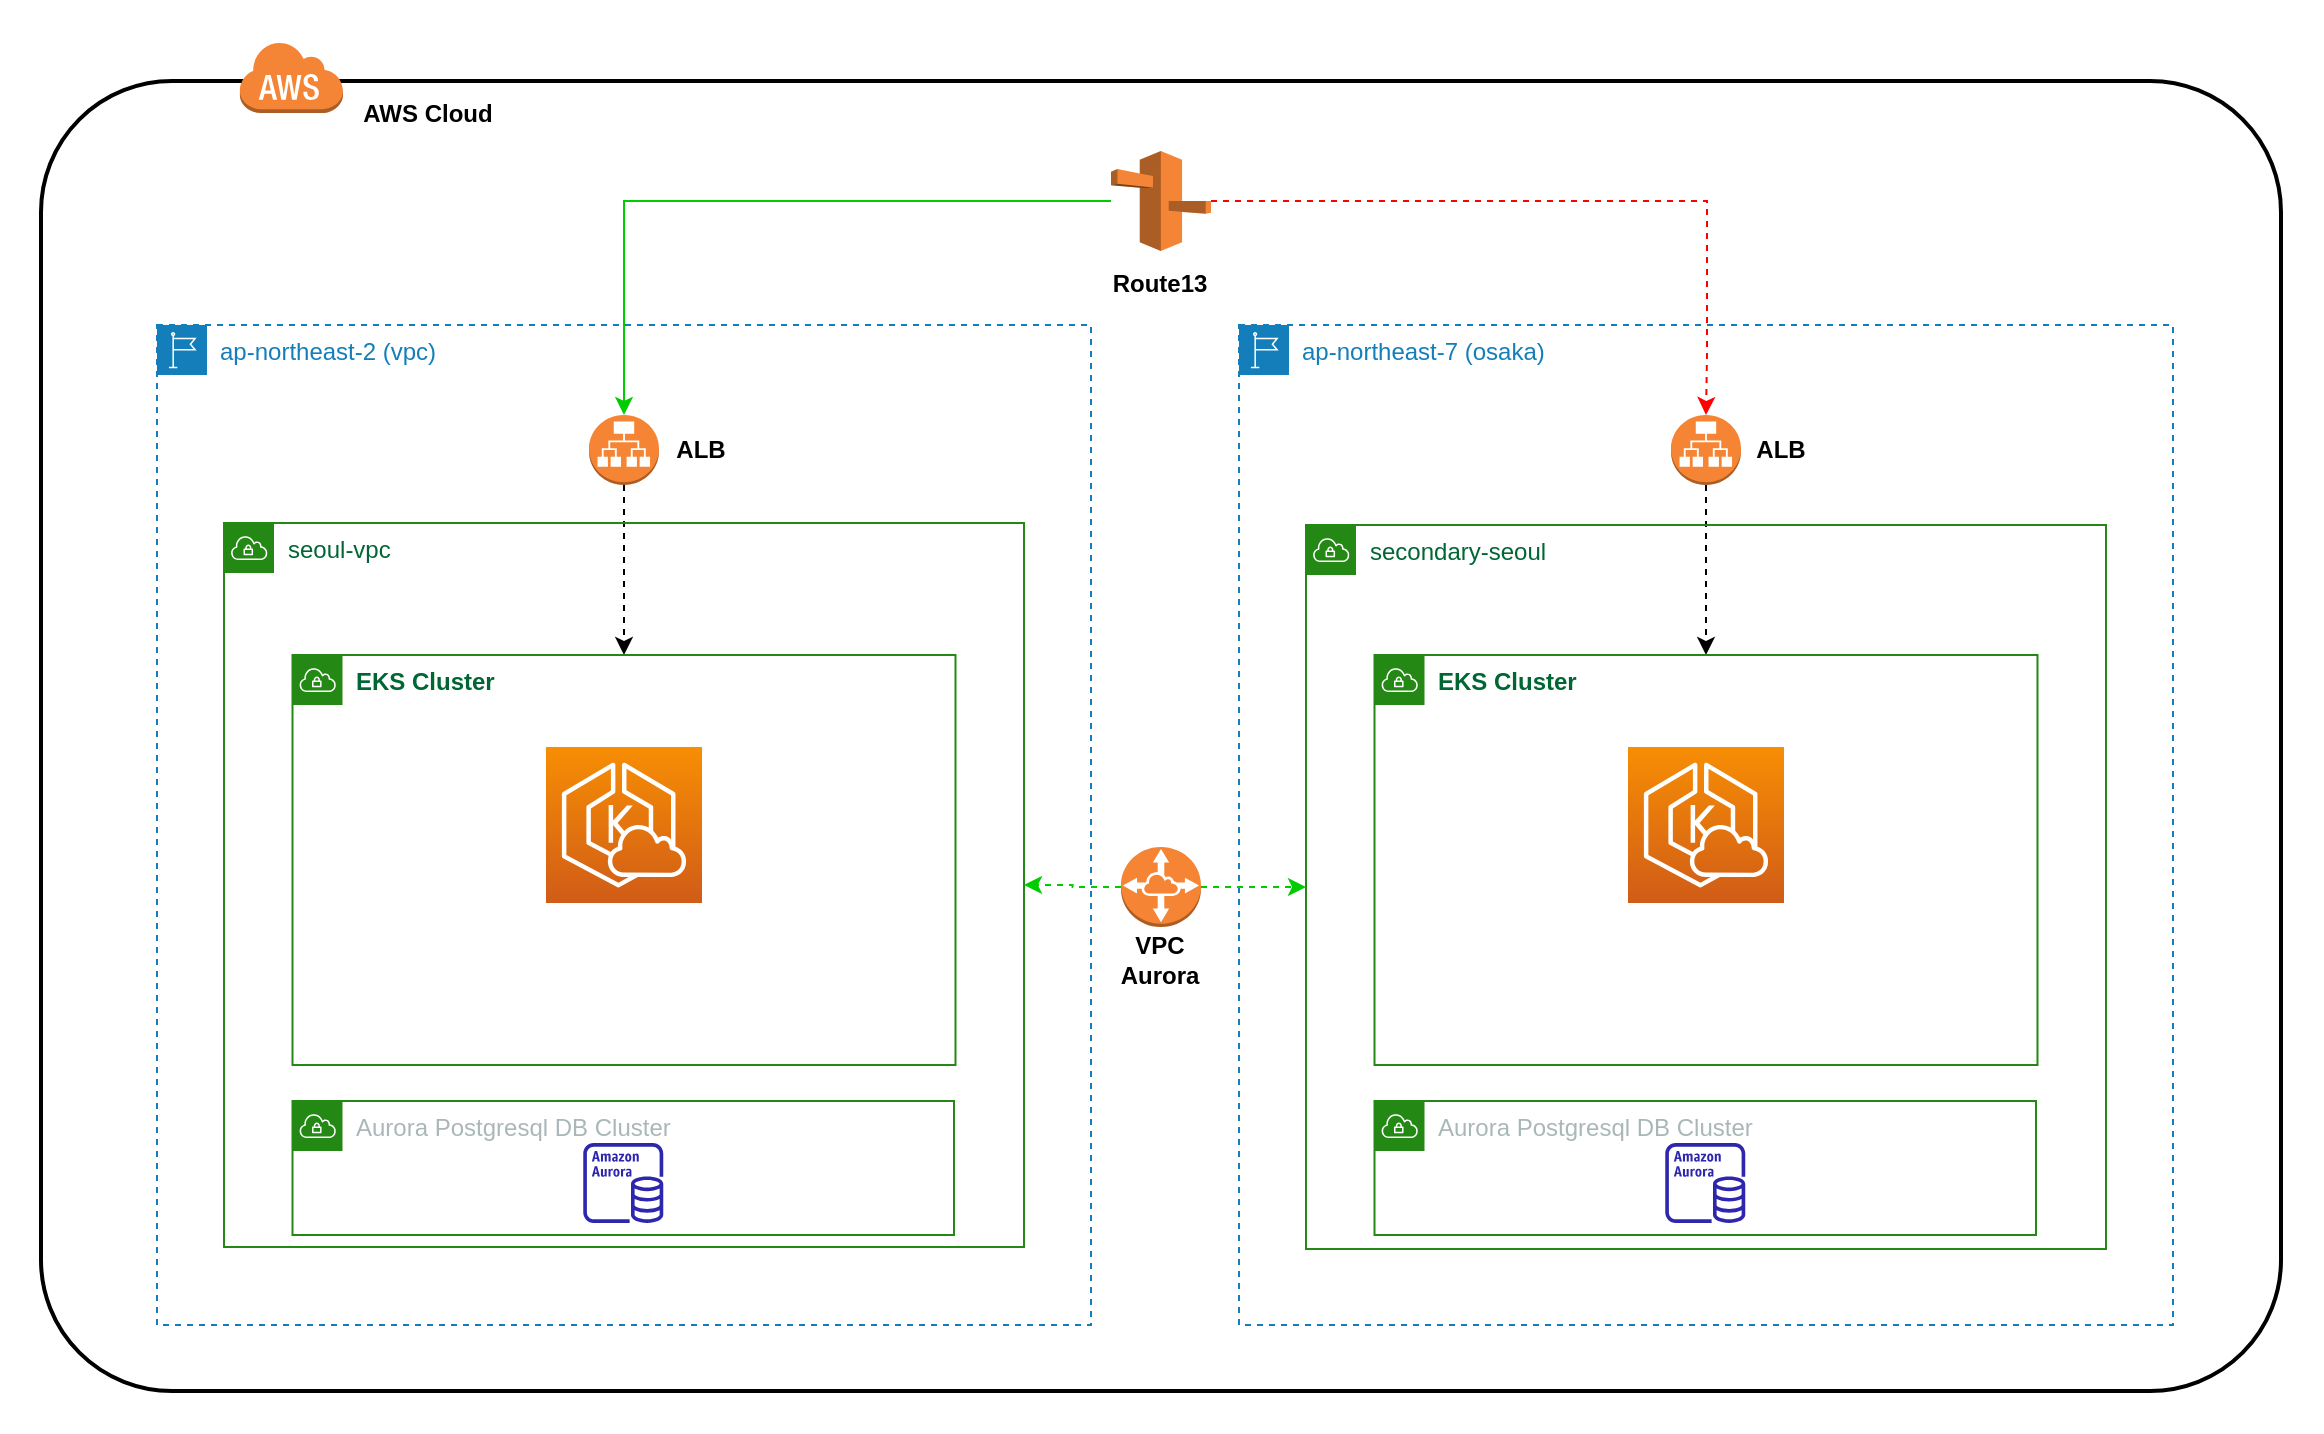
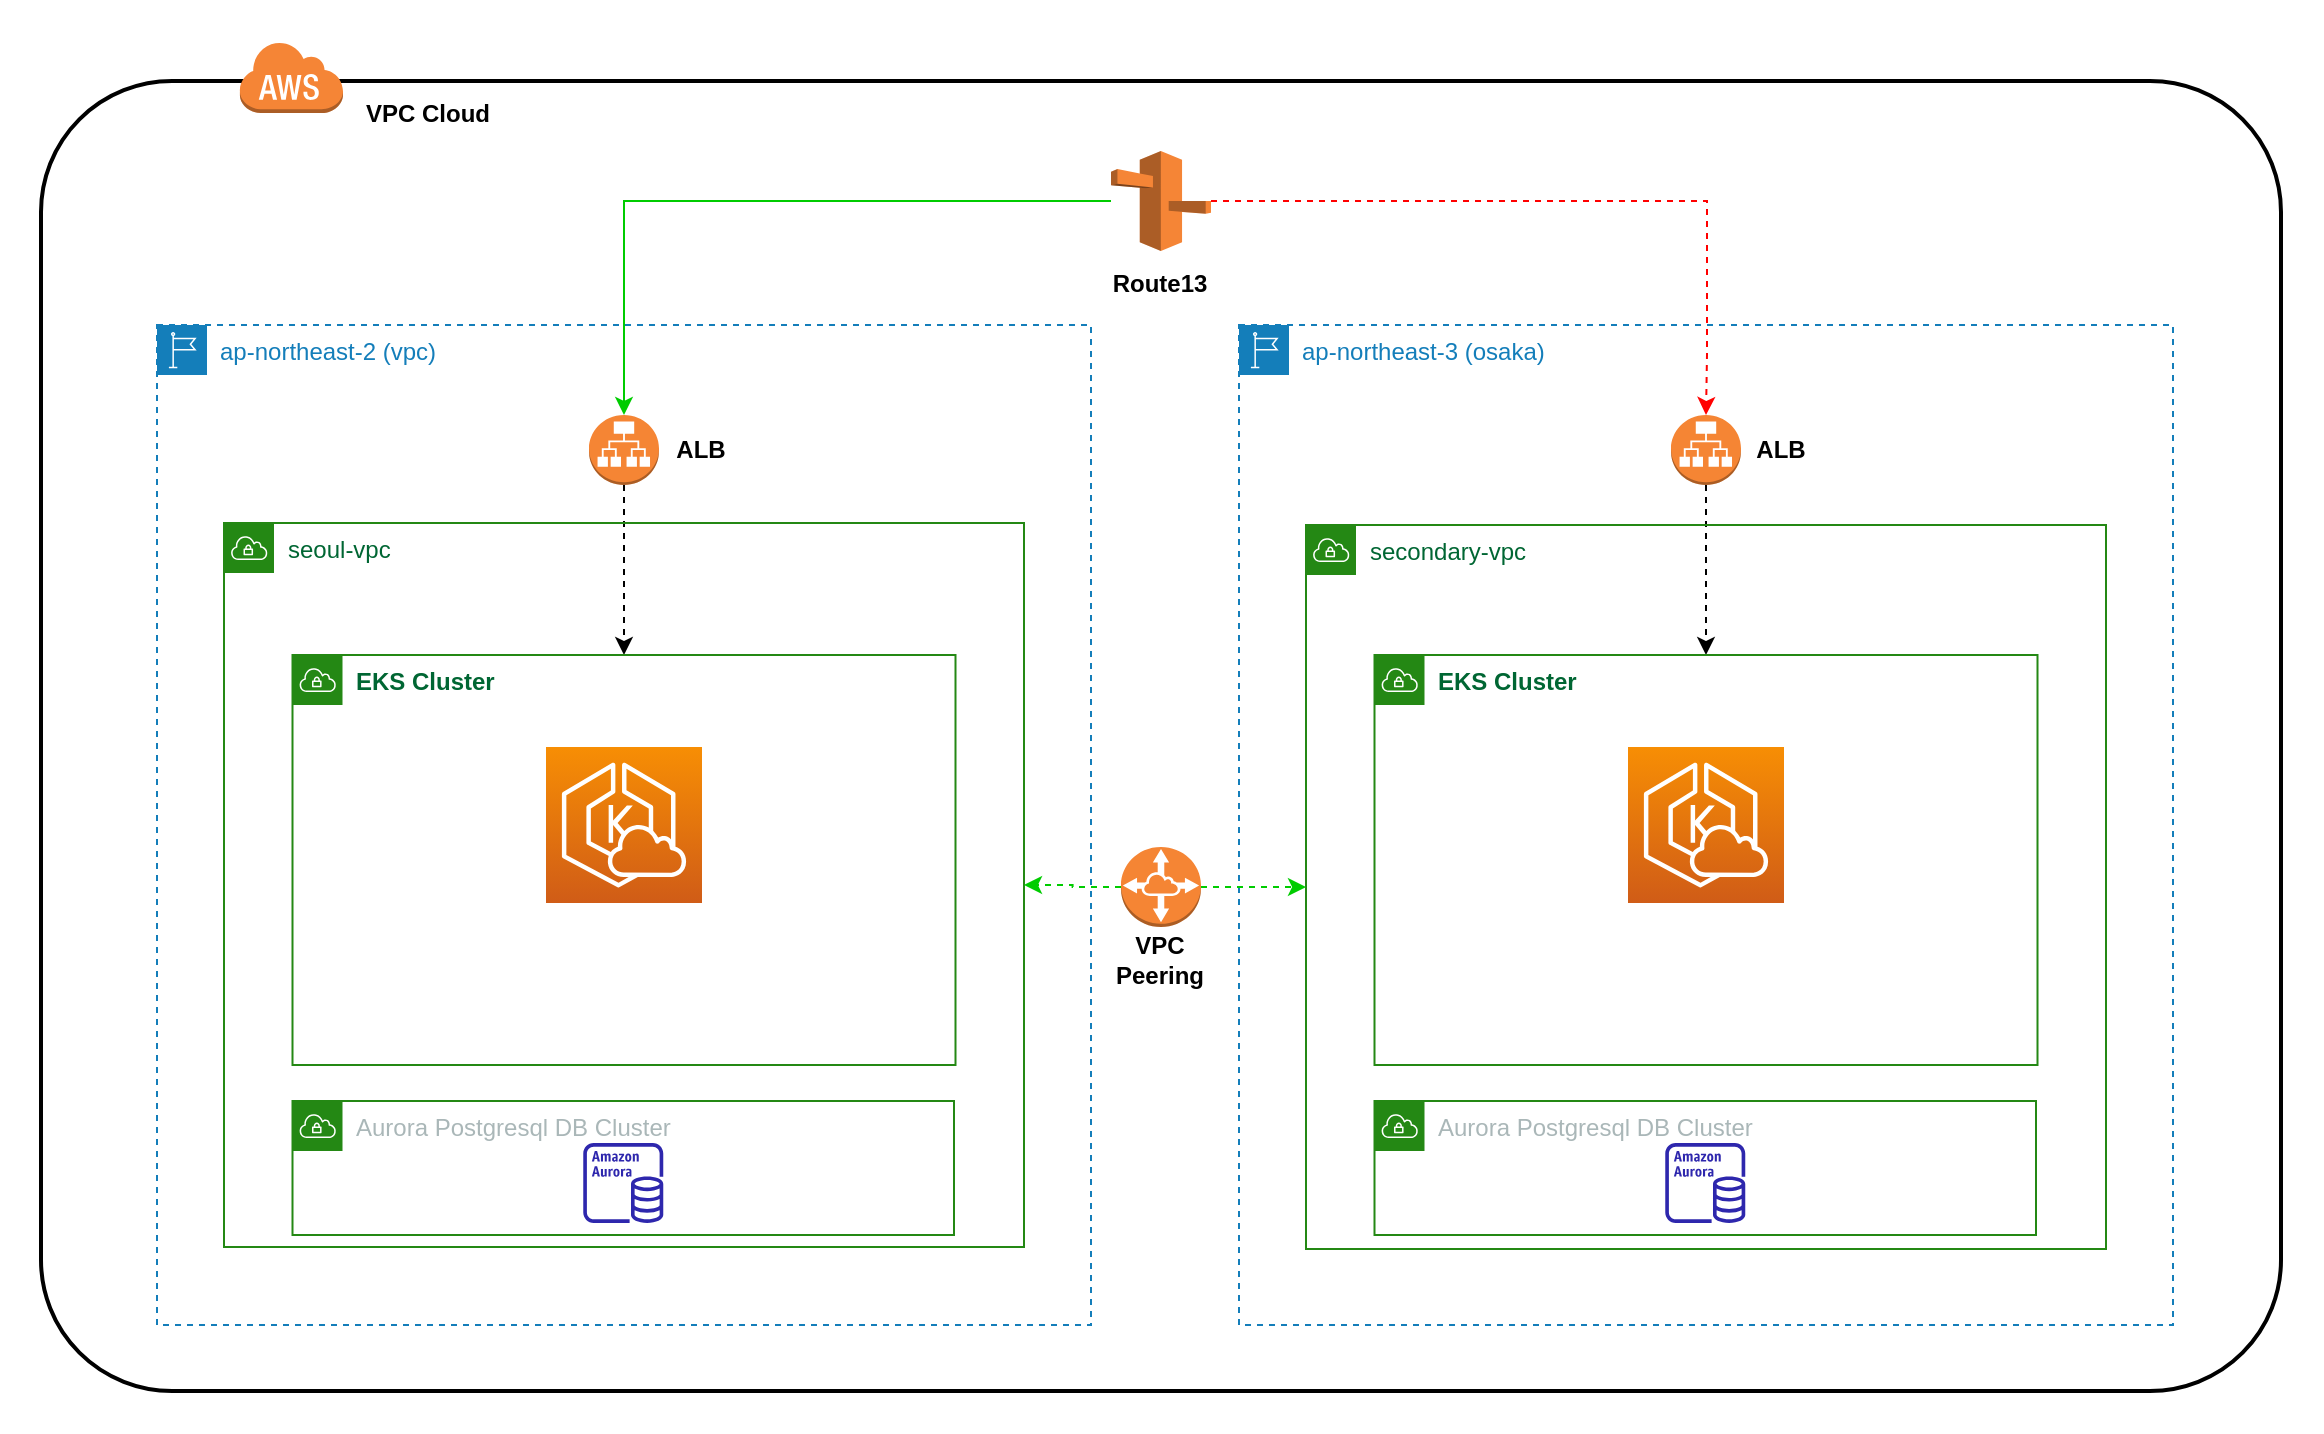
(429, 115) -> (429, 115)
(1448, 353) -> (1448, 353)
(1469, 553) -> (1458, 553)
(1161, 961) -> (1161, 961)
